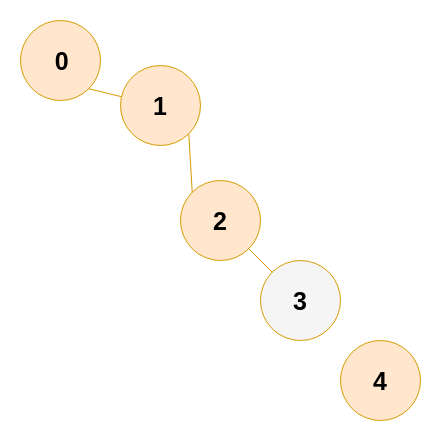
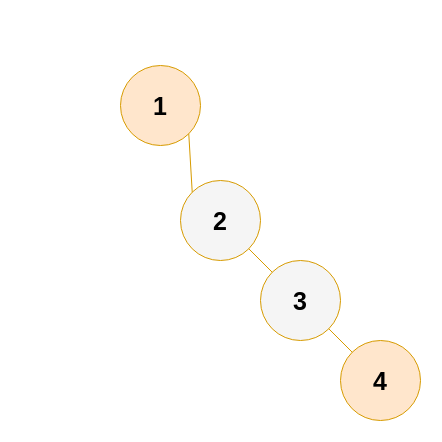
(61, 61) -> none
(106, 93) -> none
(221, 221) -> (221, 221)
none -> (341, 341)
